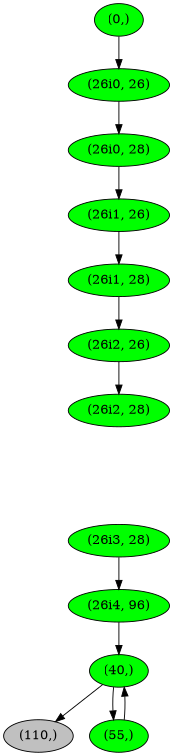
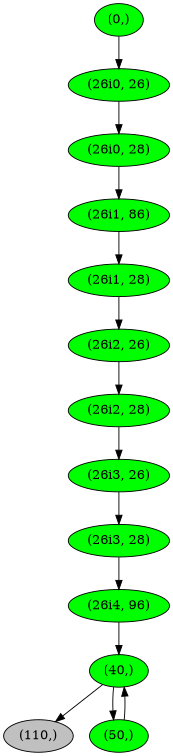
(119, 215) -> (119, 215)
none -> (119, 476)
(119, 736) -> (119, 736)
